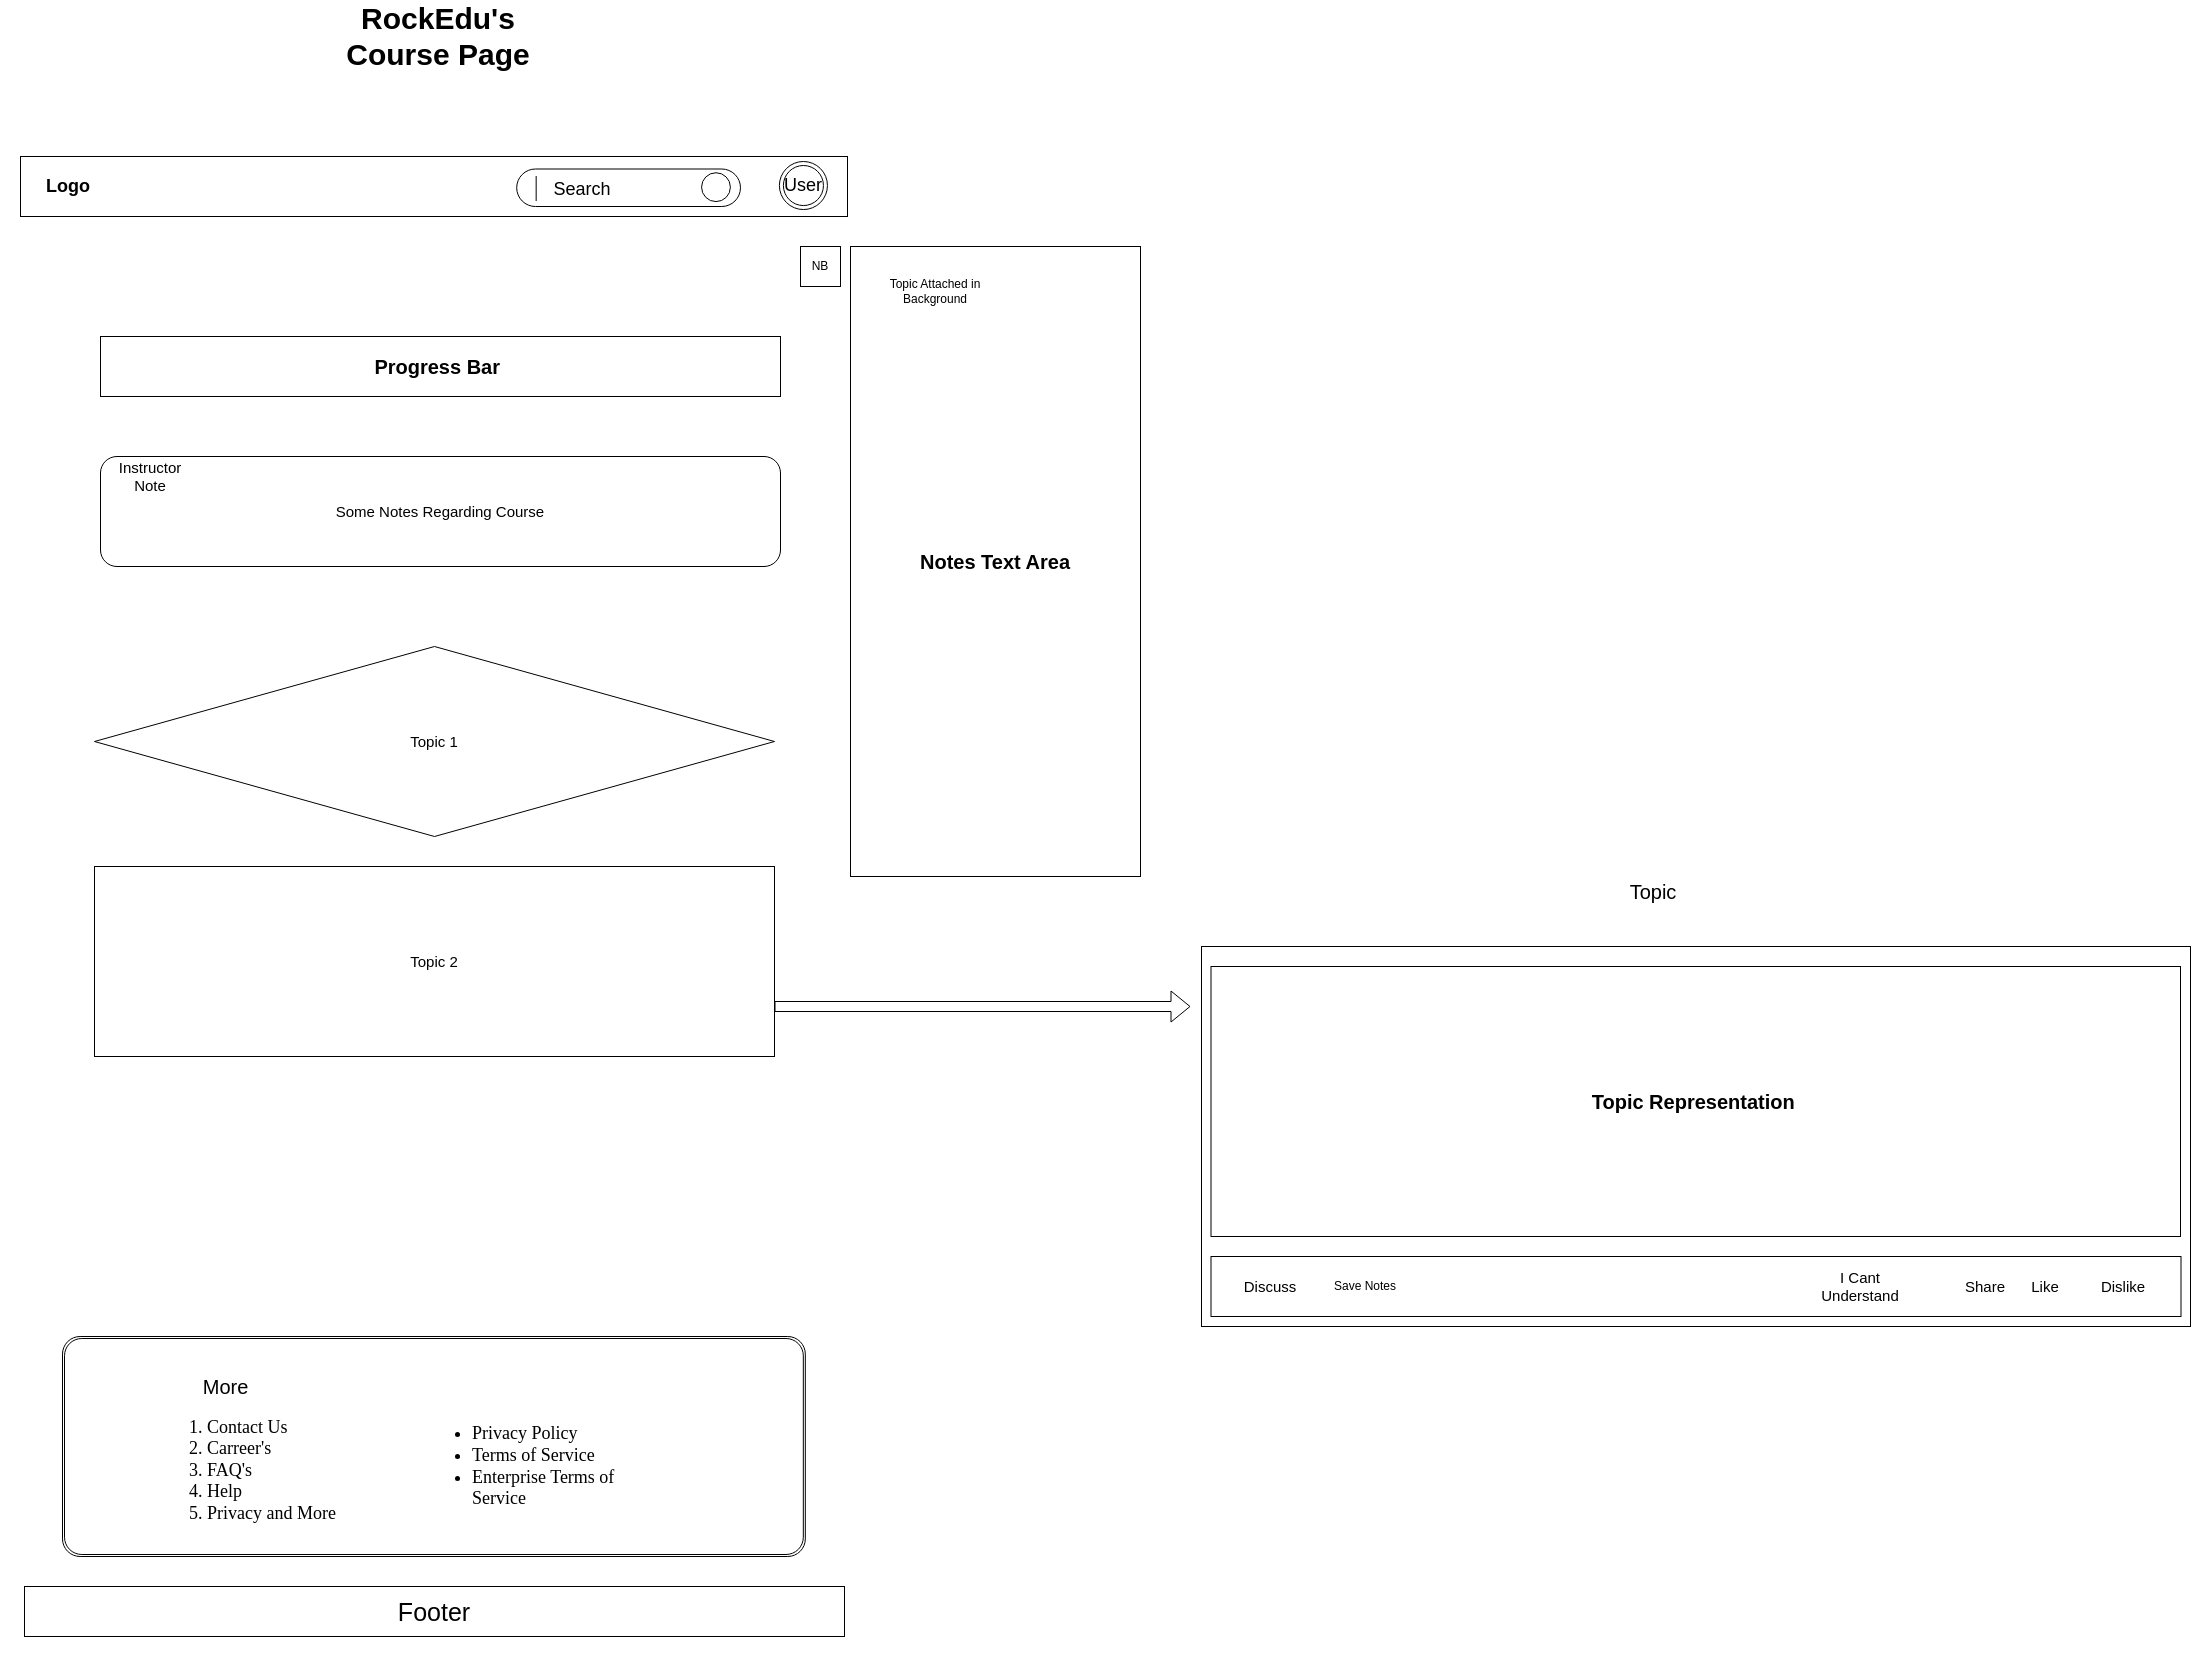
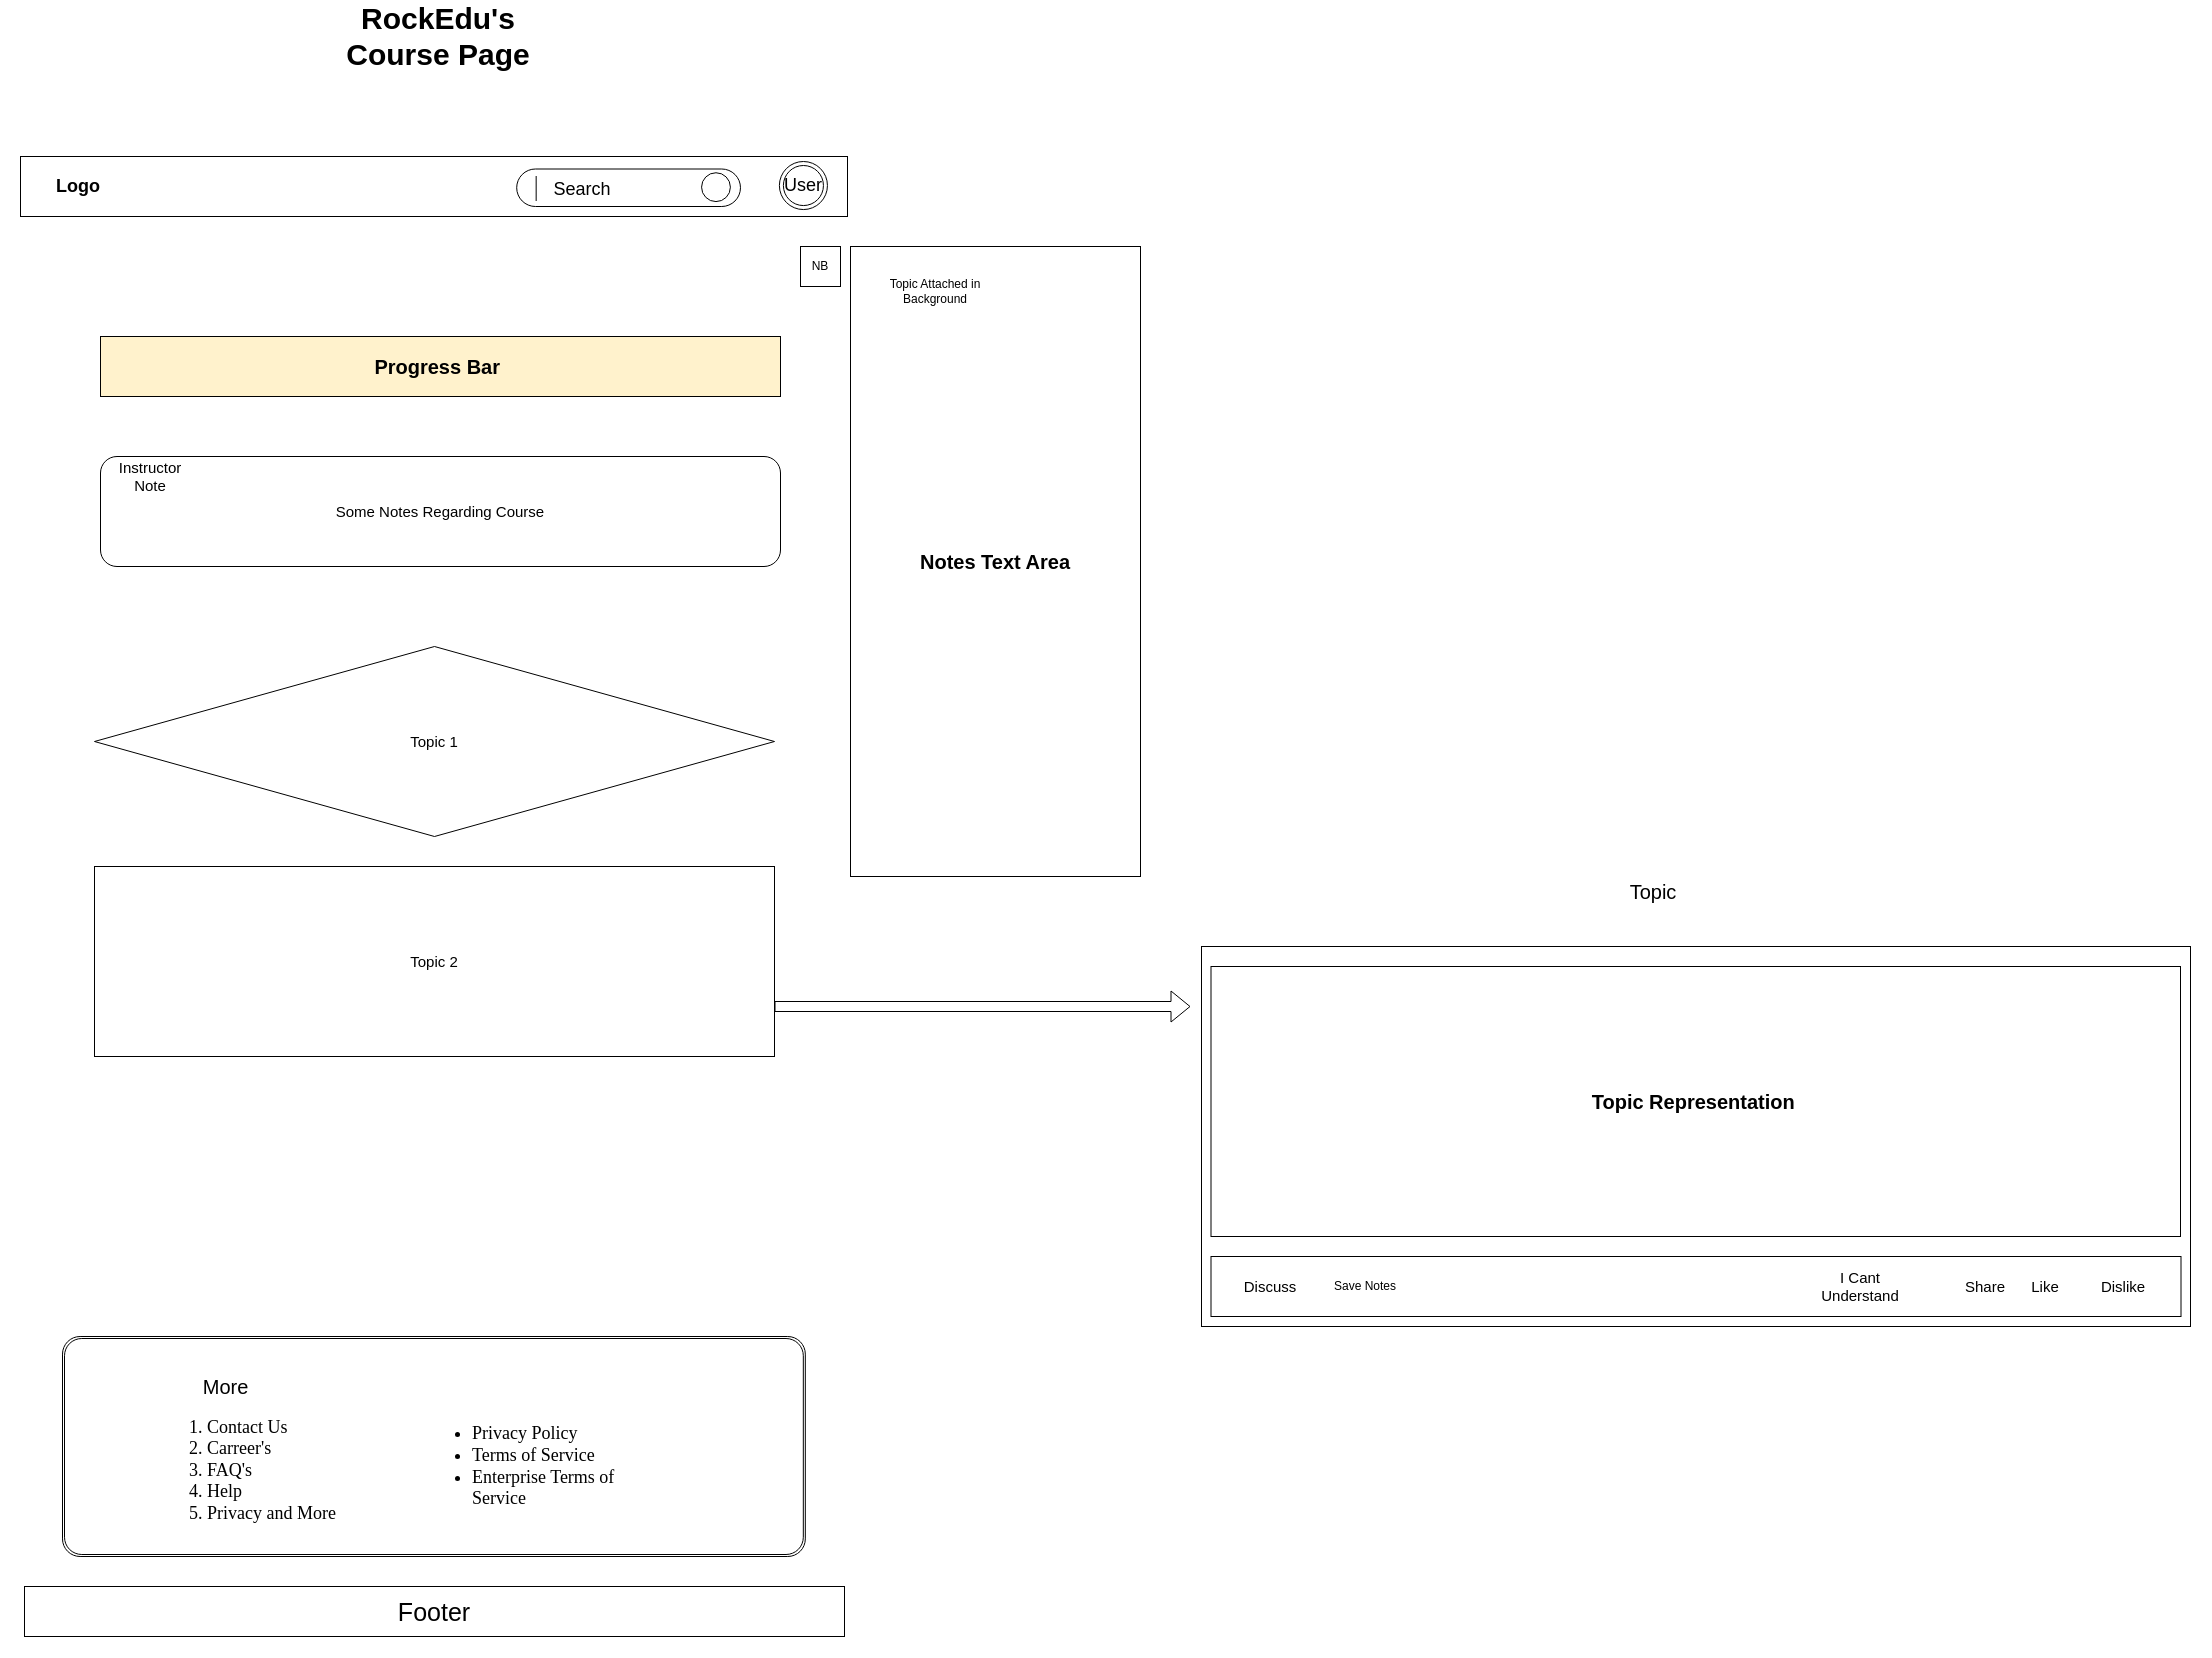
(69, 187) -> (79, 187)
(441, 367) -> (441, 367)
